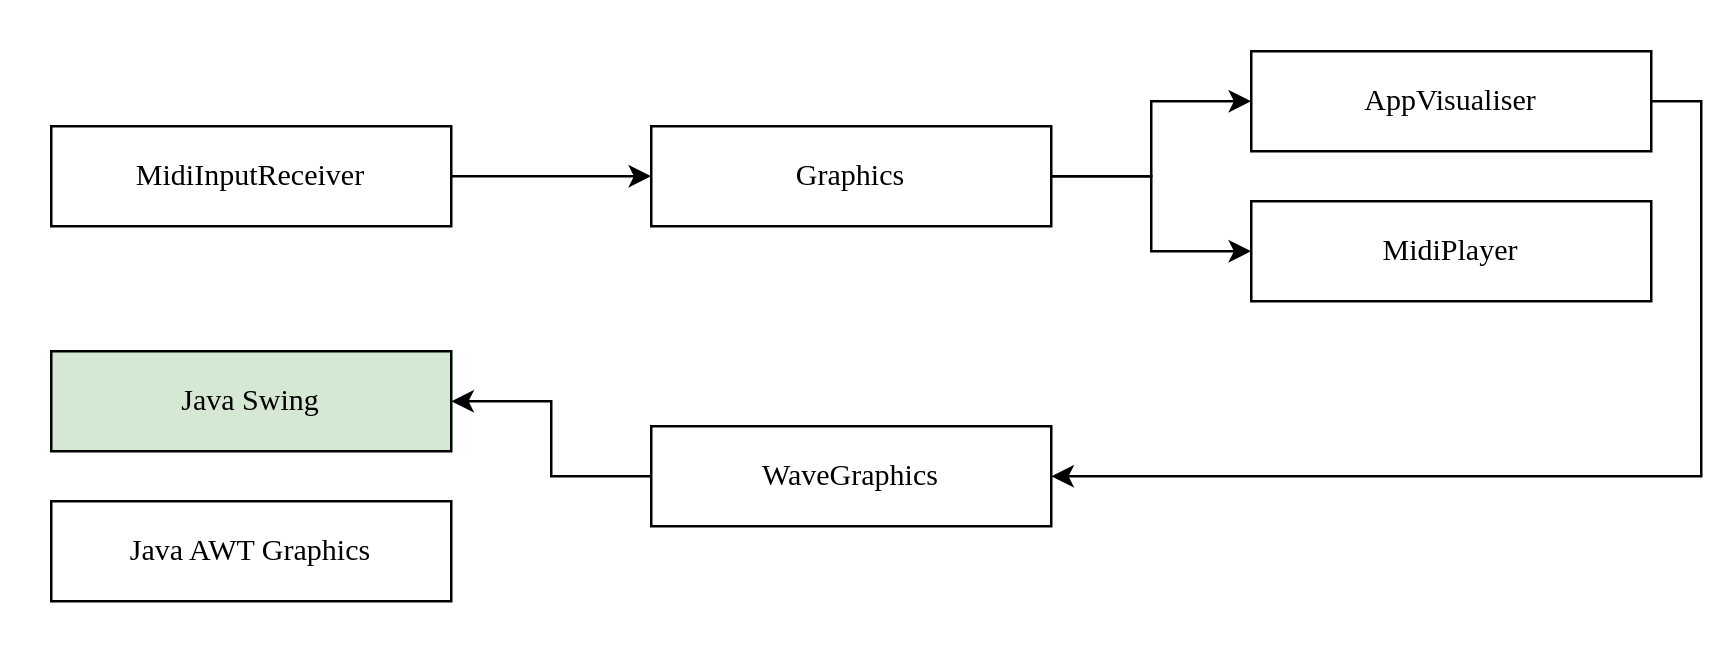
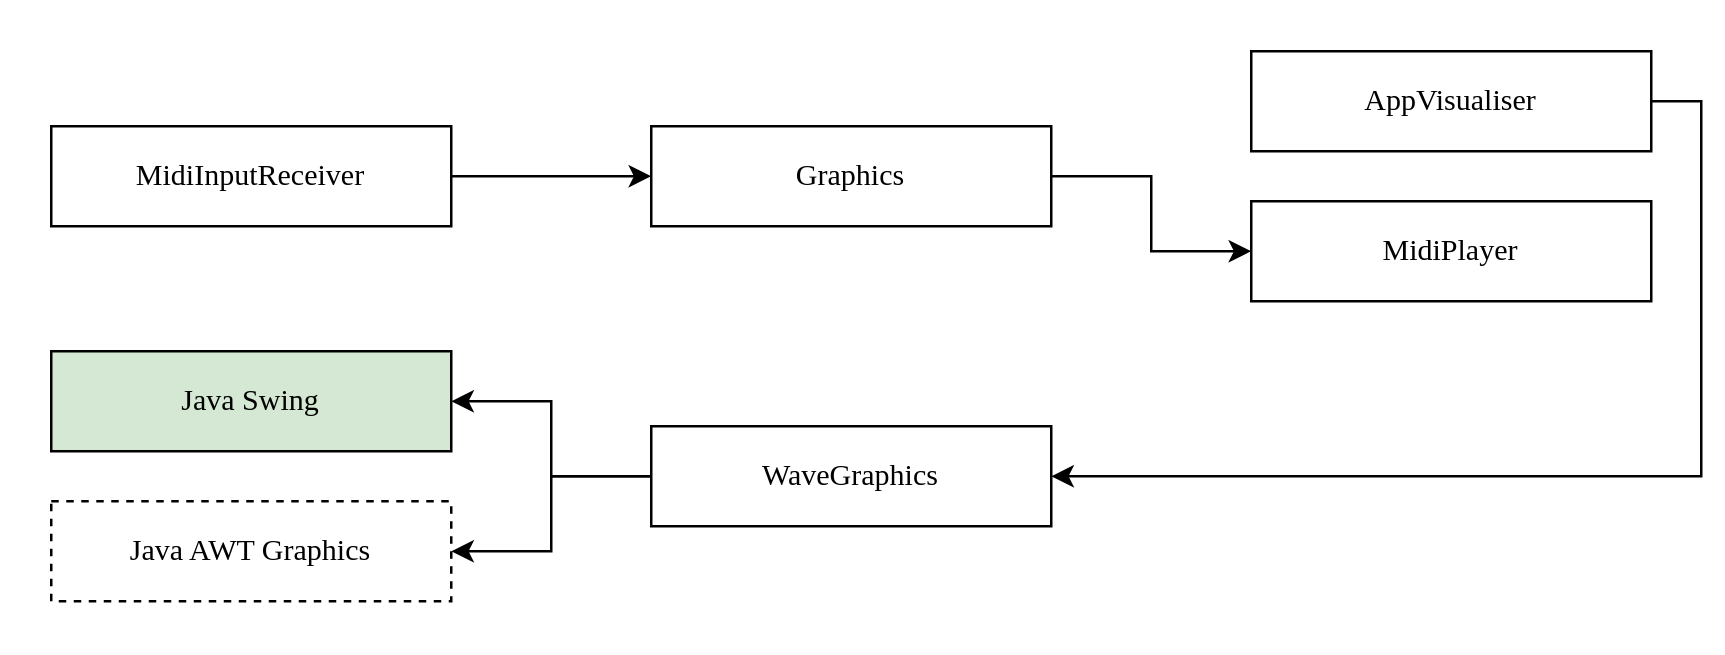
(1157, 101) -> none
(251, 551) -> (251, 551)
none -> (545, 551)
